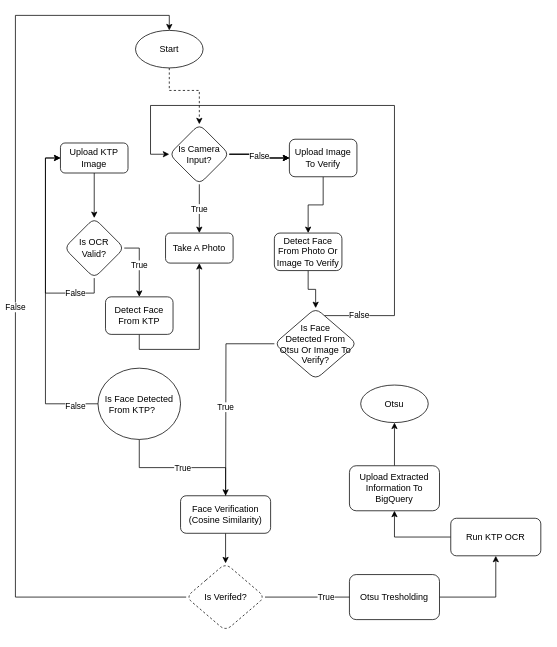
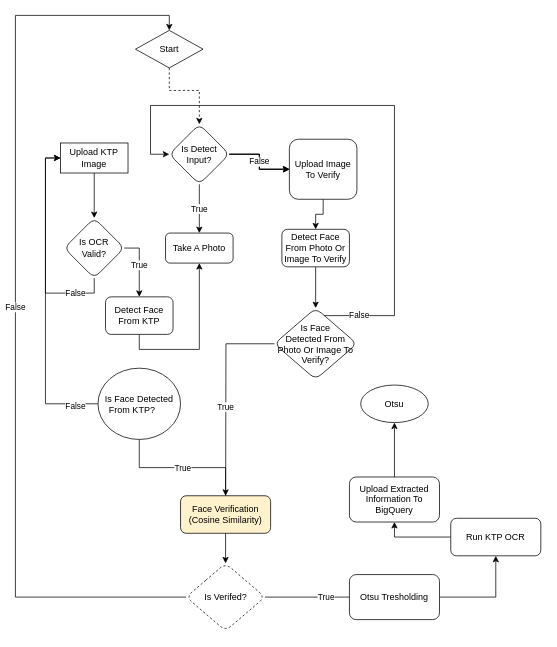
(169, 49) -> (169, 49)
(199, 154) -> (199, 154)
(94, 158) -> (94, 158)
(323, 158) -> (323, 169)
(308, 252) -> (315, 248)
(315, 344) -> (315, 344)
(394, 488) -> (394, 499)
(225, 514) -> (225, 514)
